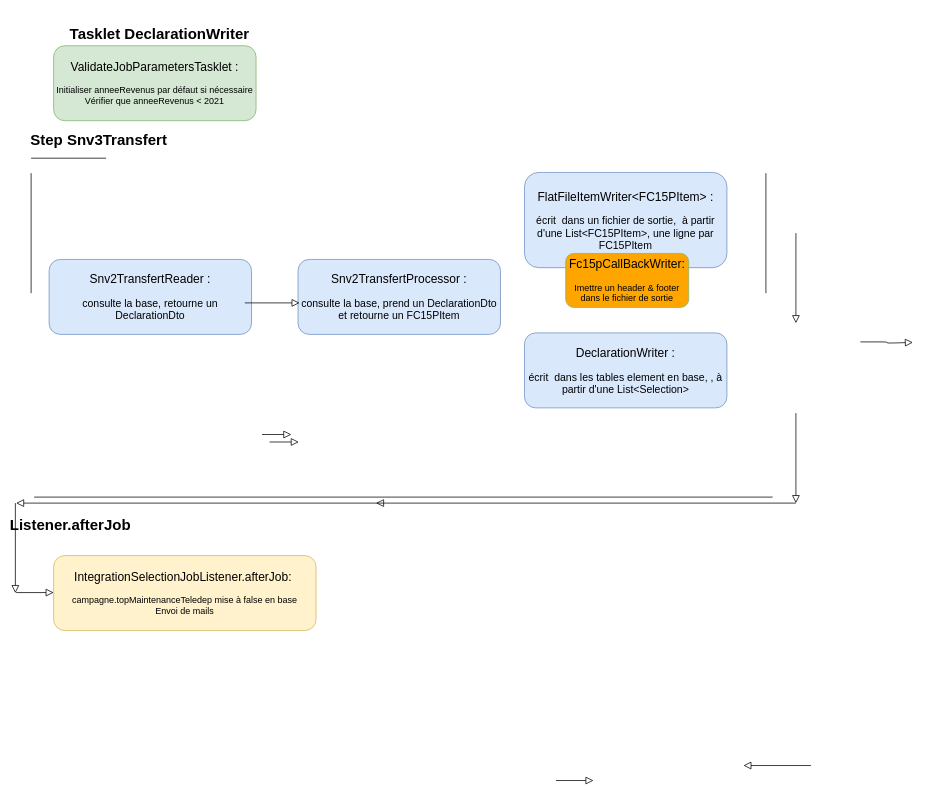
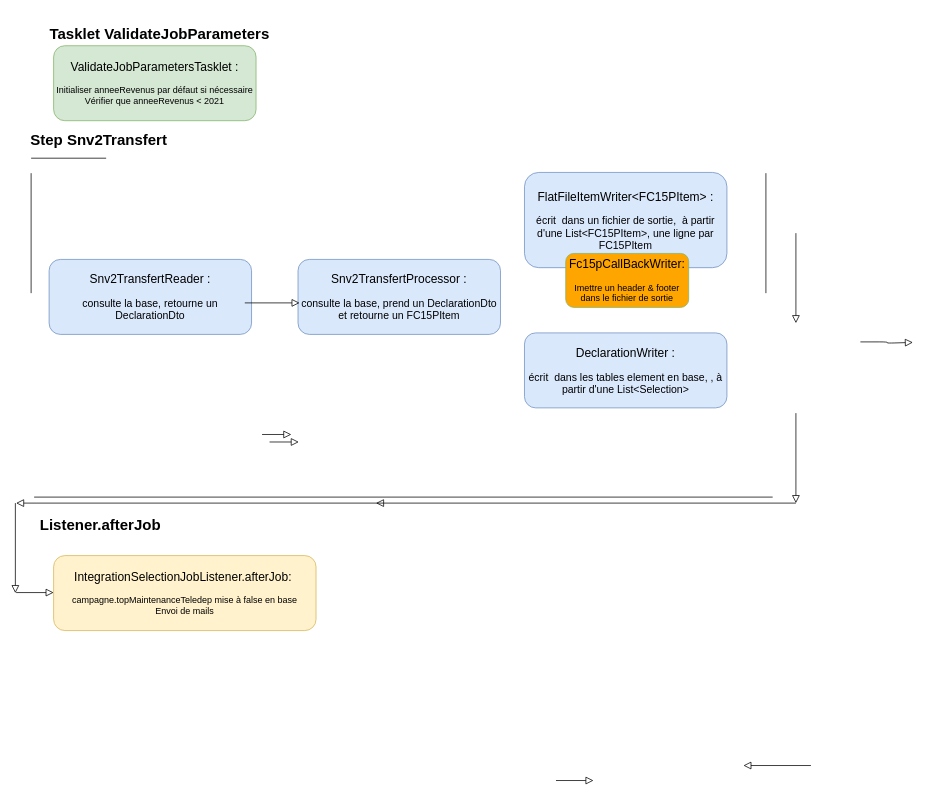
(160, 33) -> (160, 33)
(99, 139) -> (99, 139)
(87, 529) -> (117, 529)
